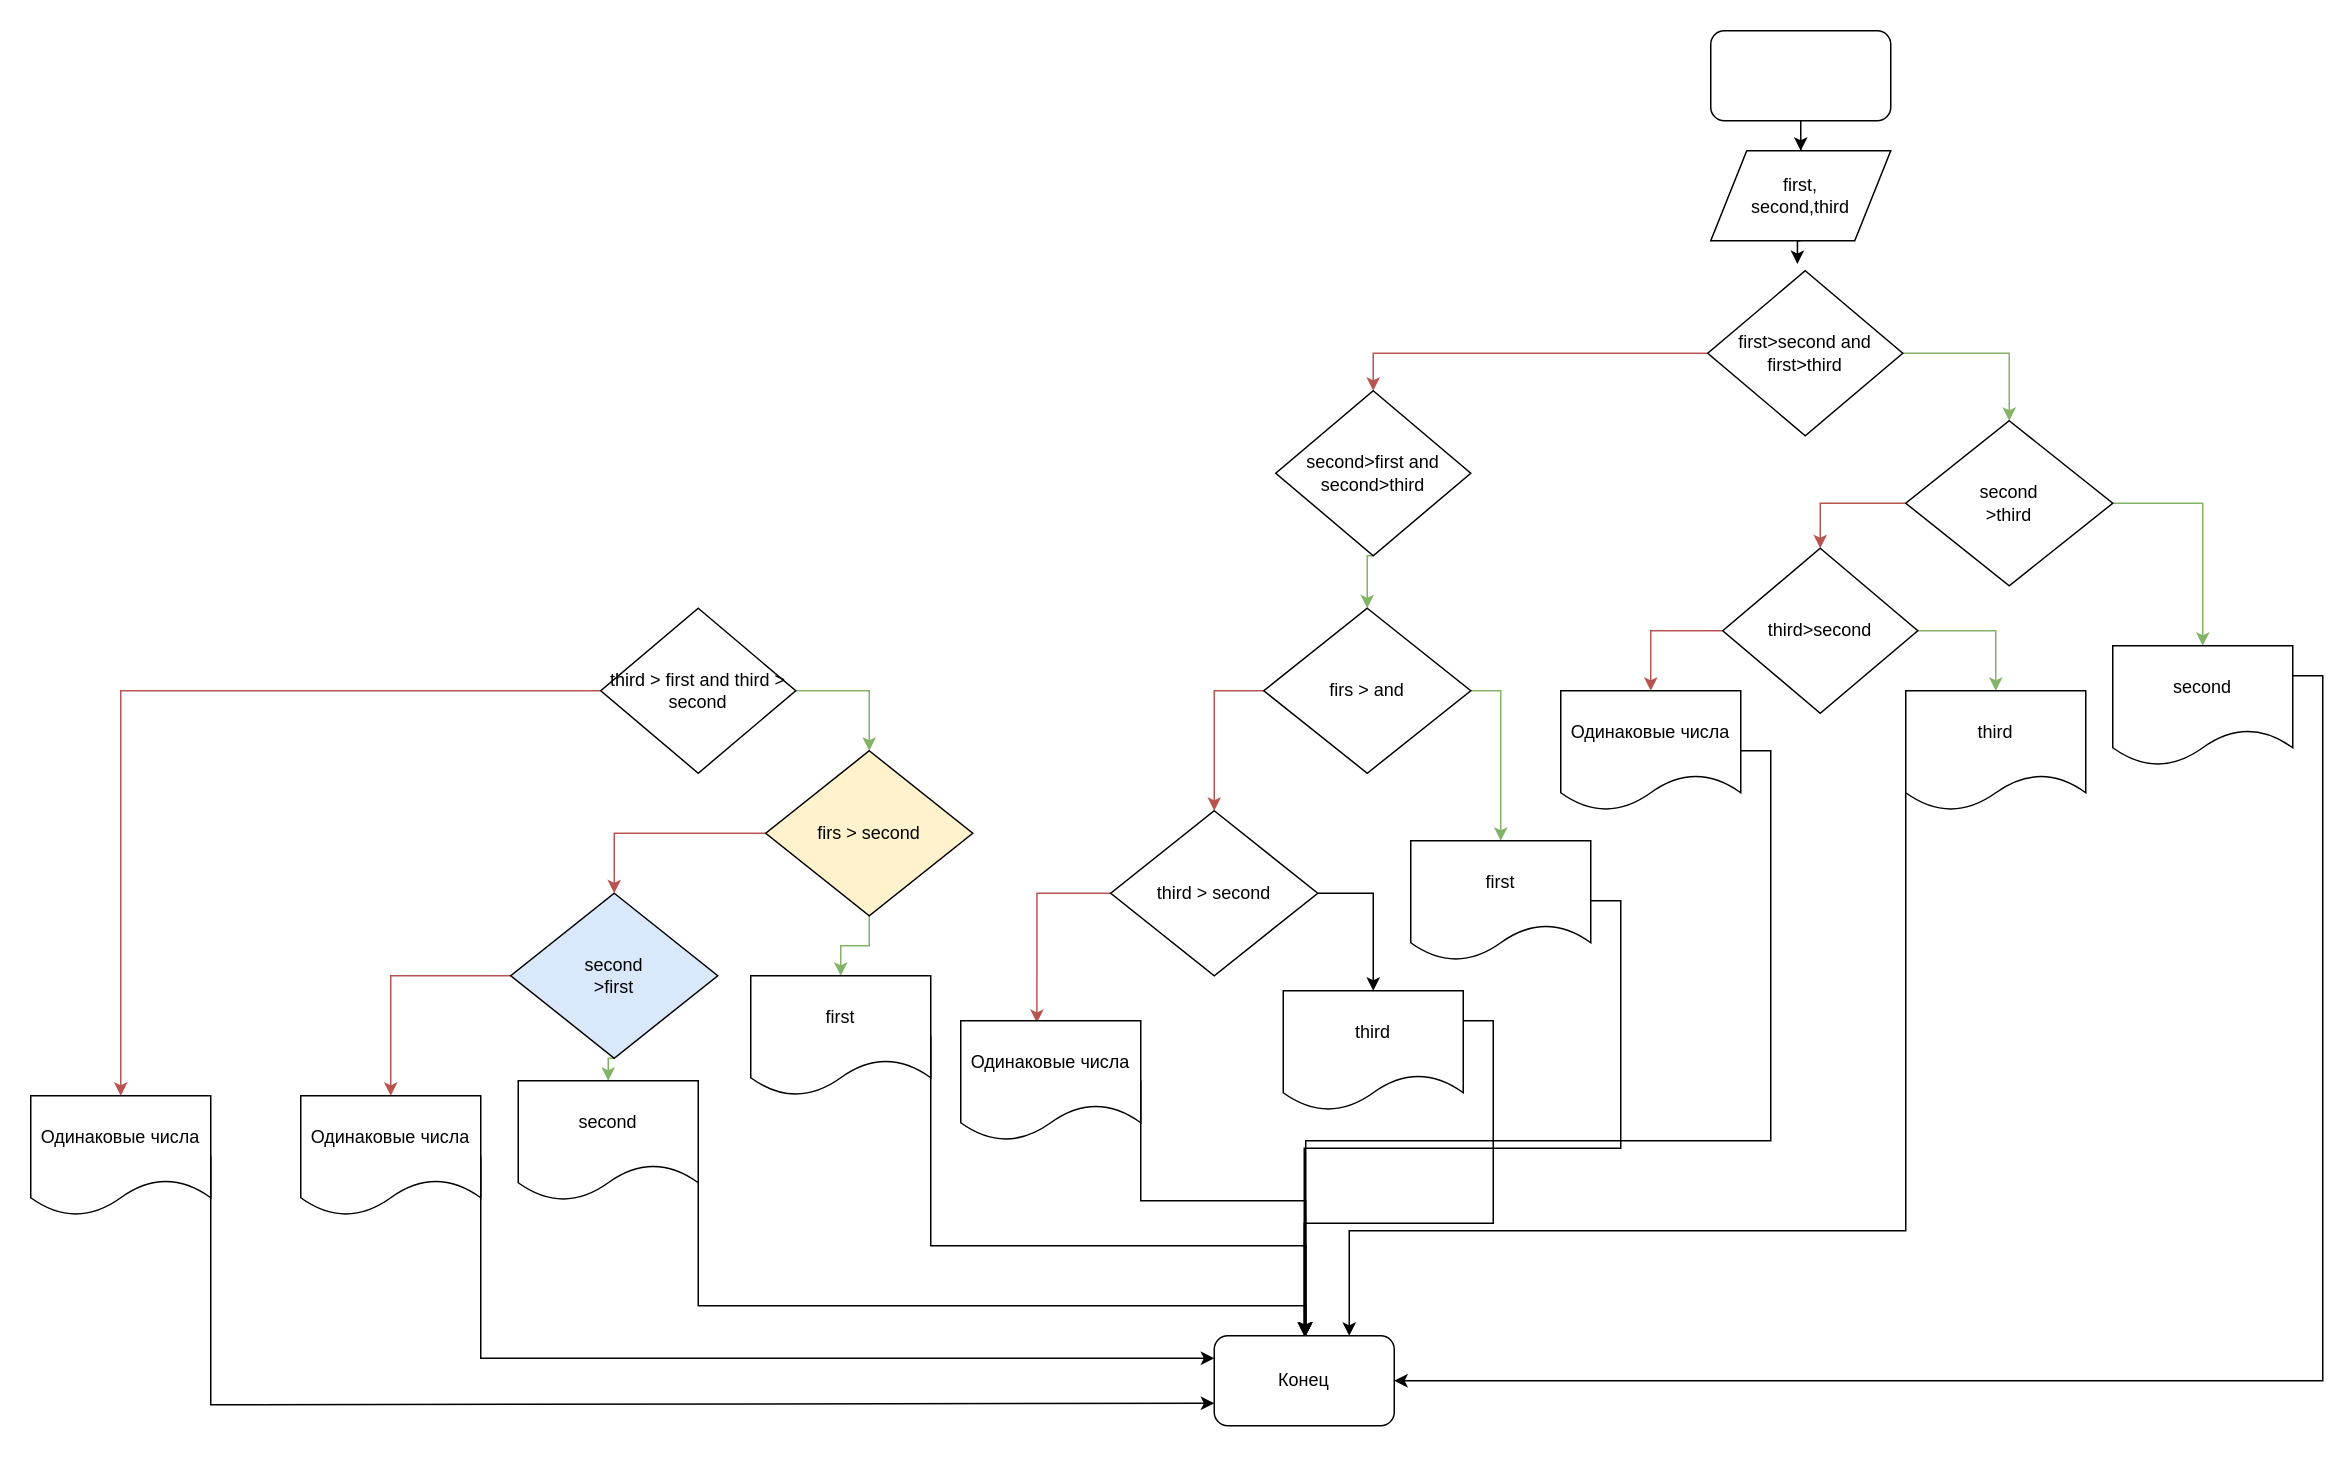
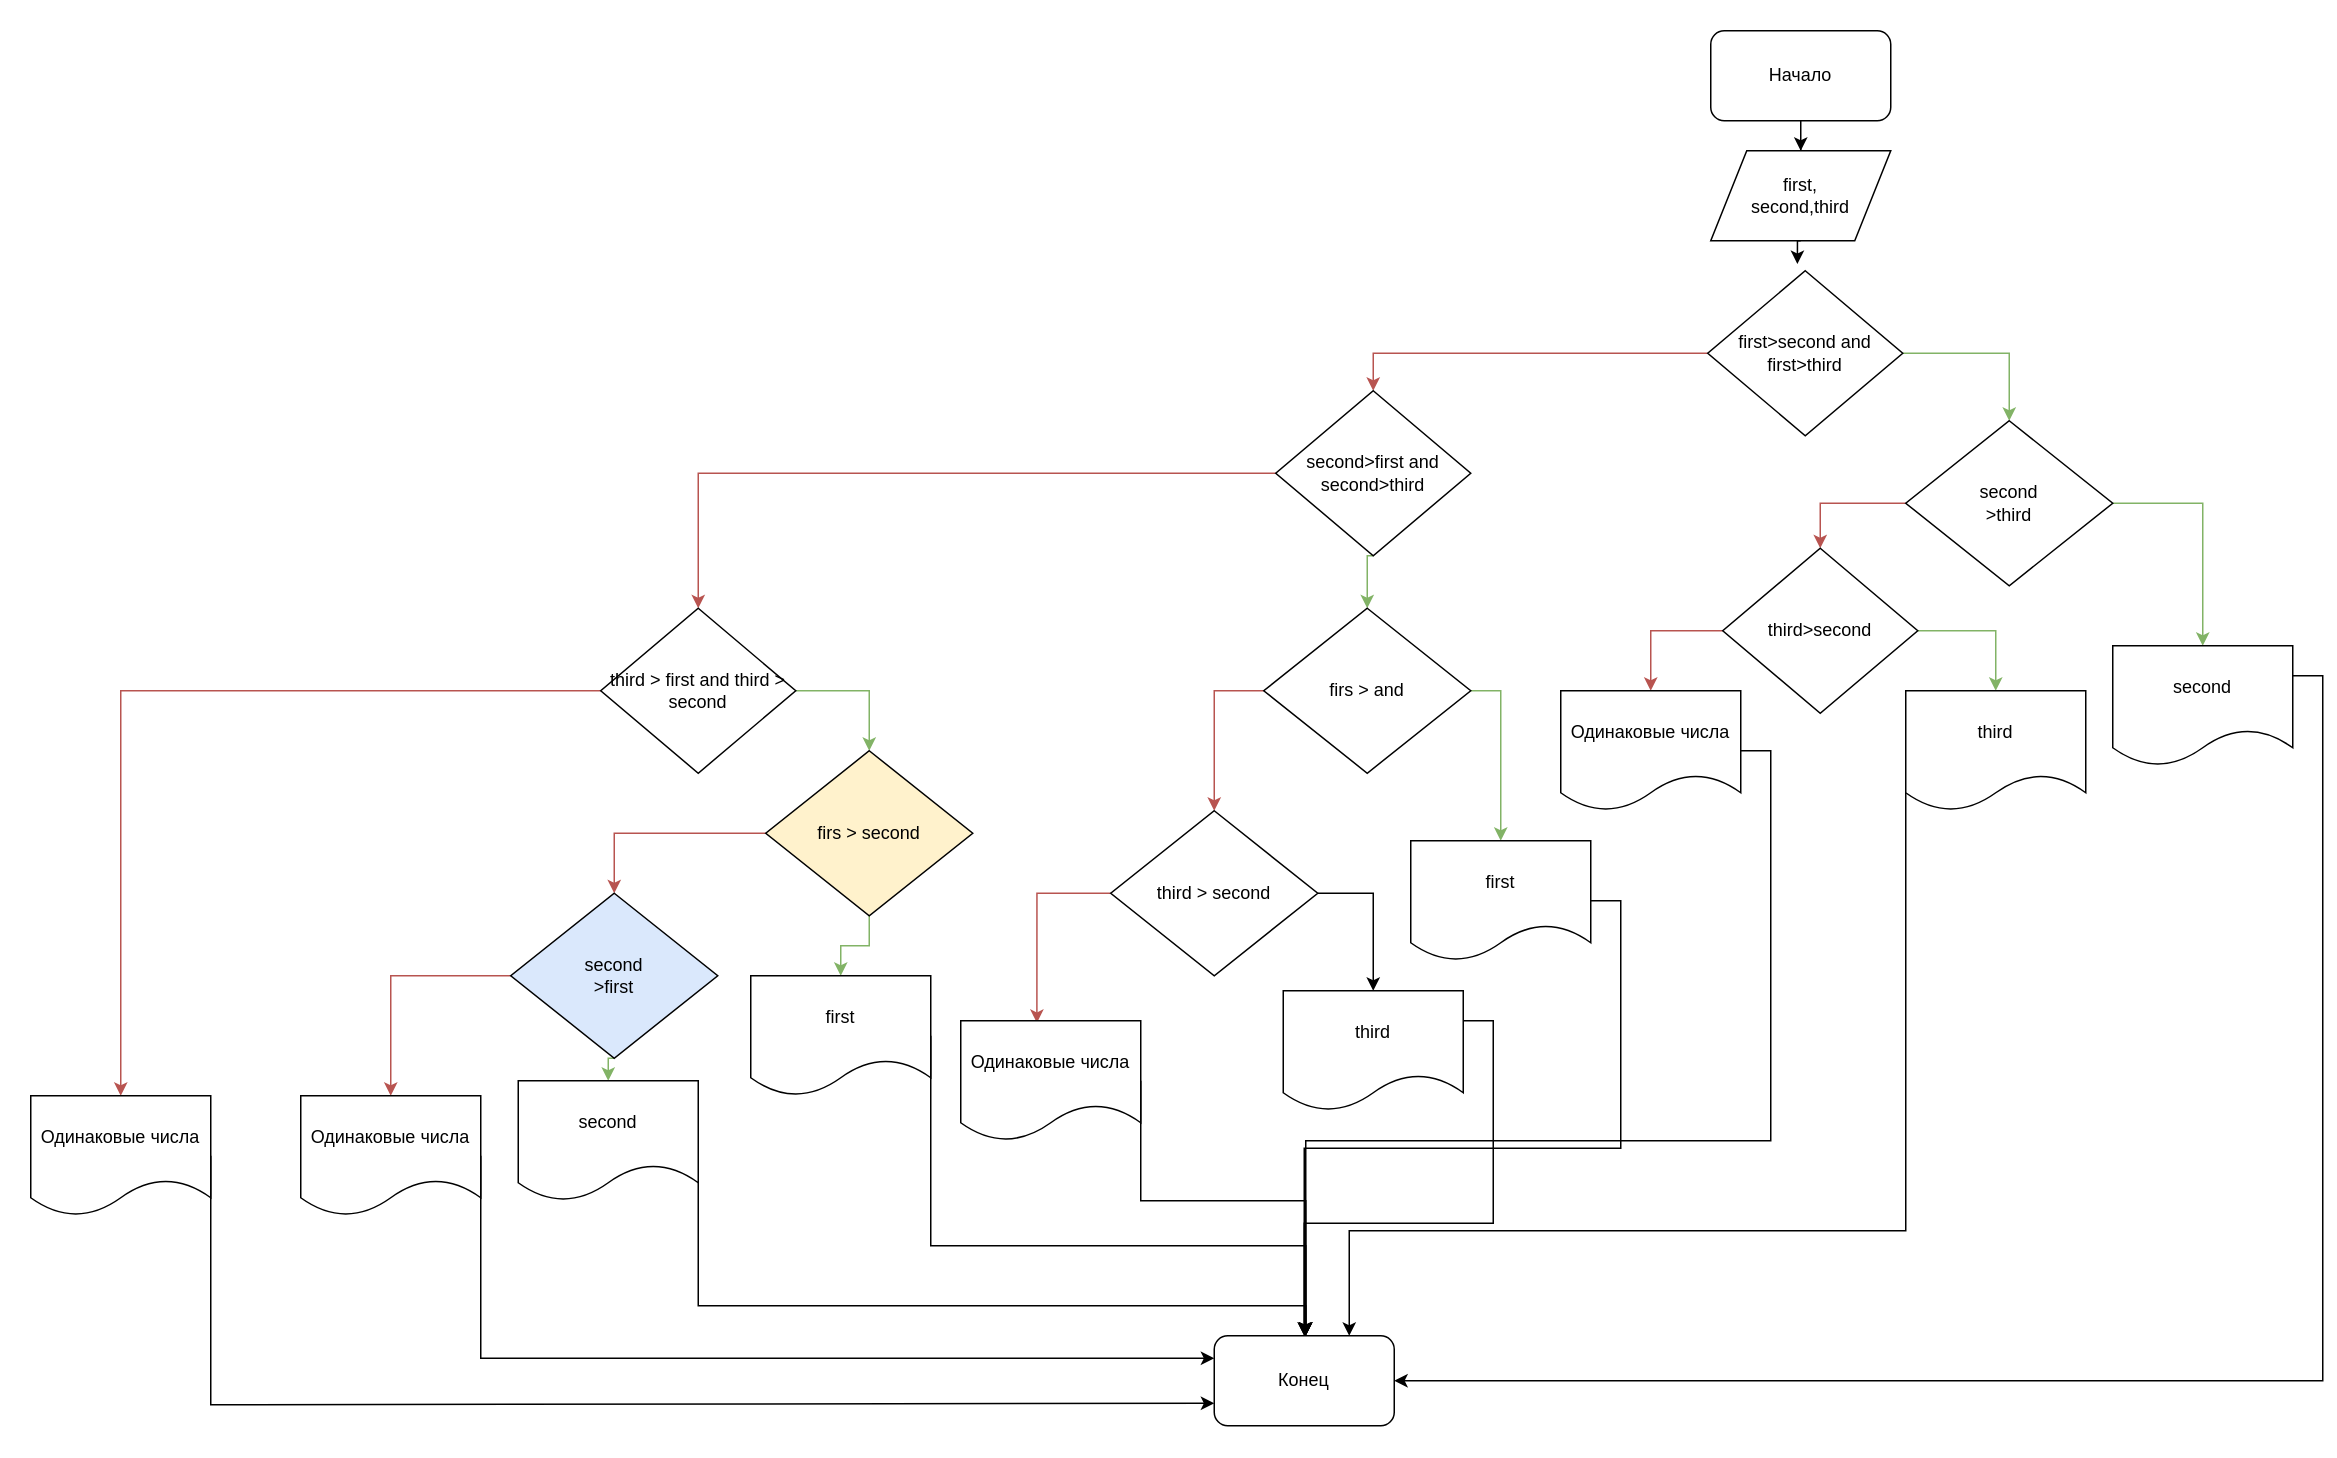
none -> (1801, 76)
none -> (924, 473)
